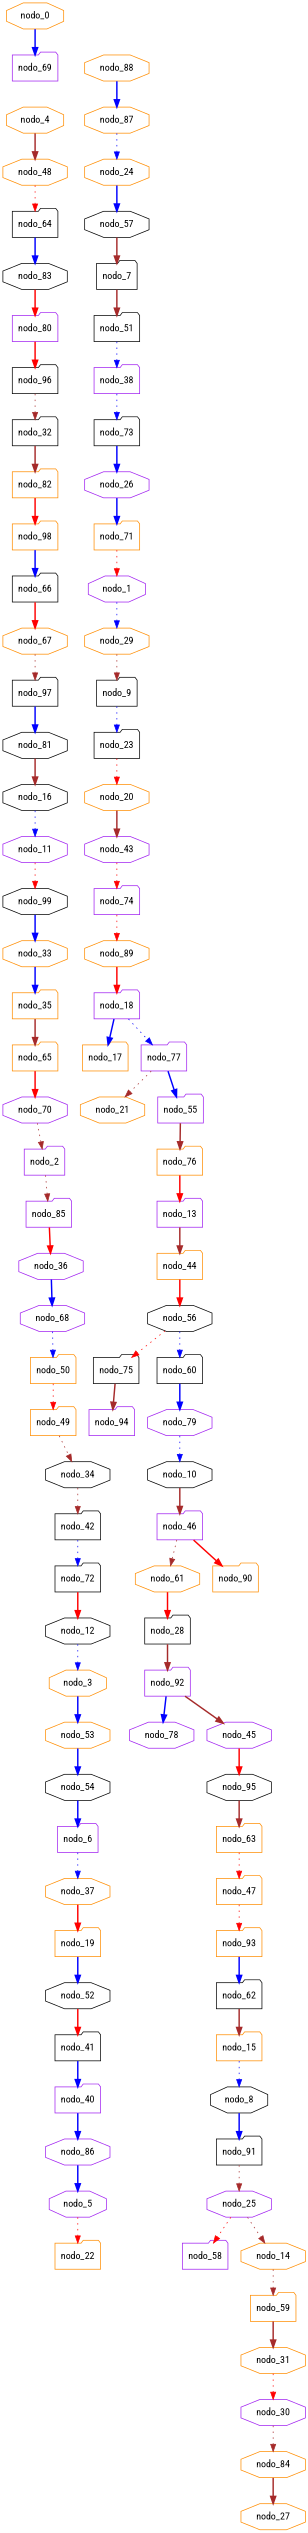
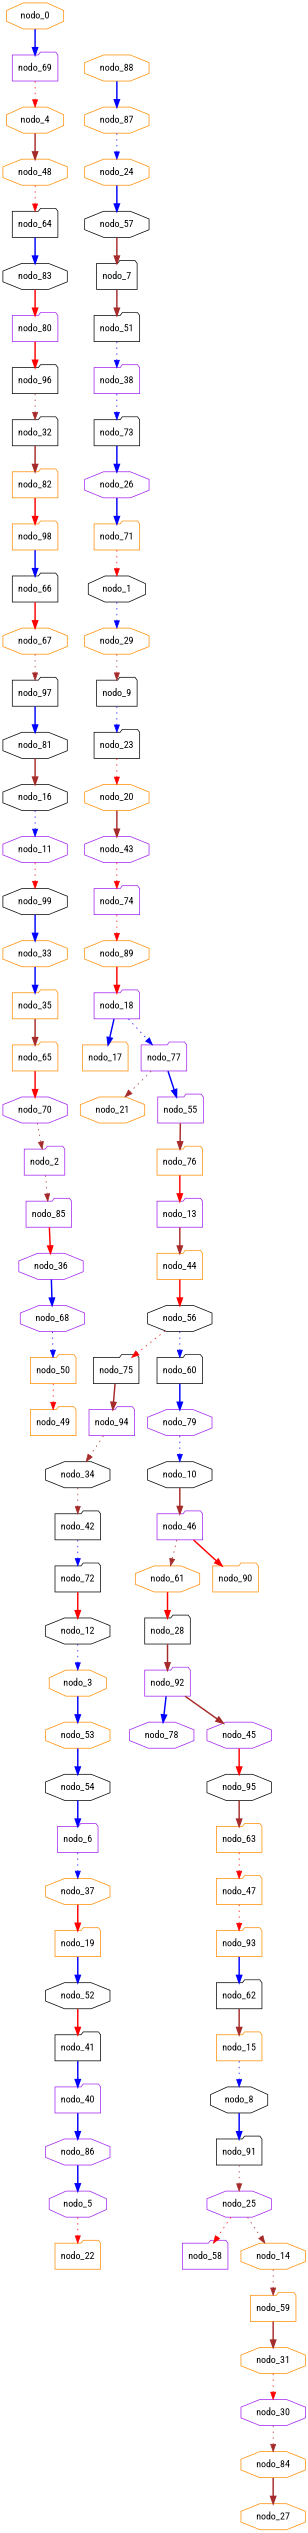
none -> (35, 91)
(117, 589) -> (117, 589)
(64, 1445) -> (97, 1446)
